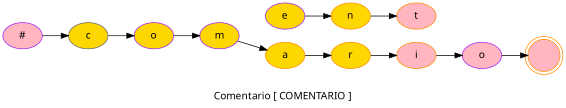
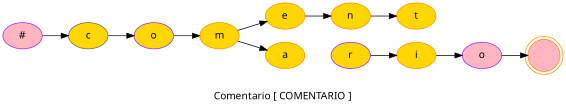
(285, 16) -> (285, 16)
(416, 16) -> (416, 16)
none -> (249, 27)
(219, 36) -> (219, 36)
(314, 55) -> none
(351, 55) -> (351, 55)
(416, 55) -> (416, 55)
